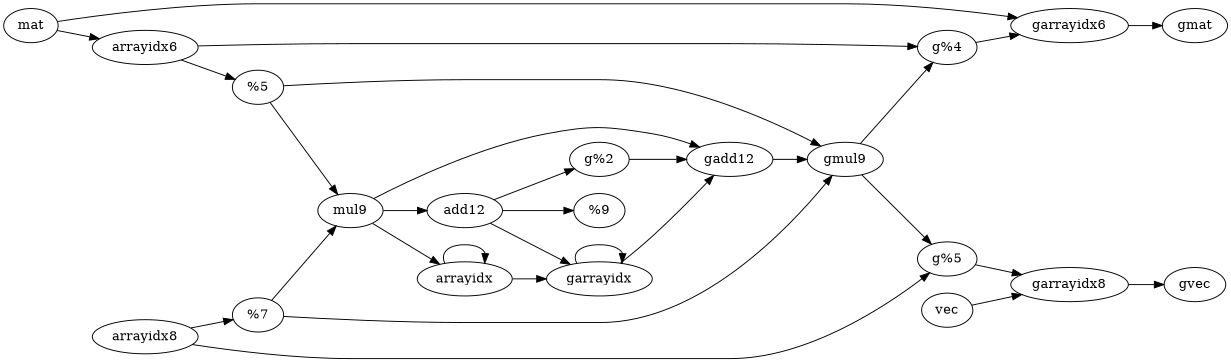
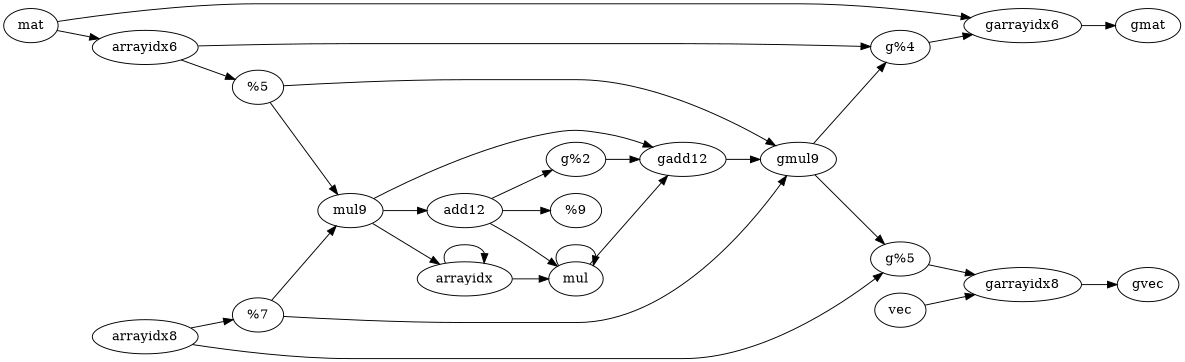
(599, 279) -> (576, 279)
